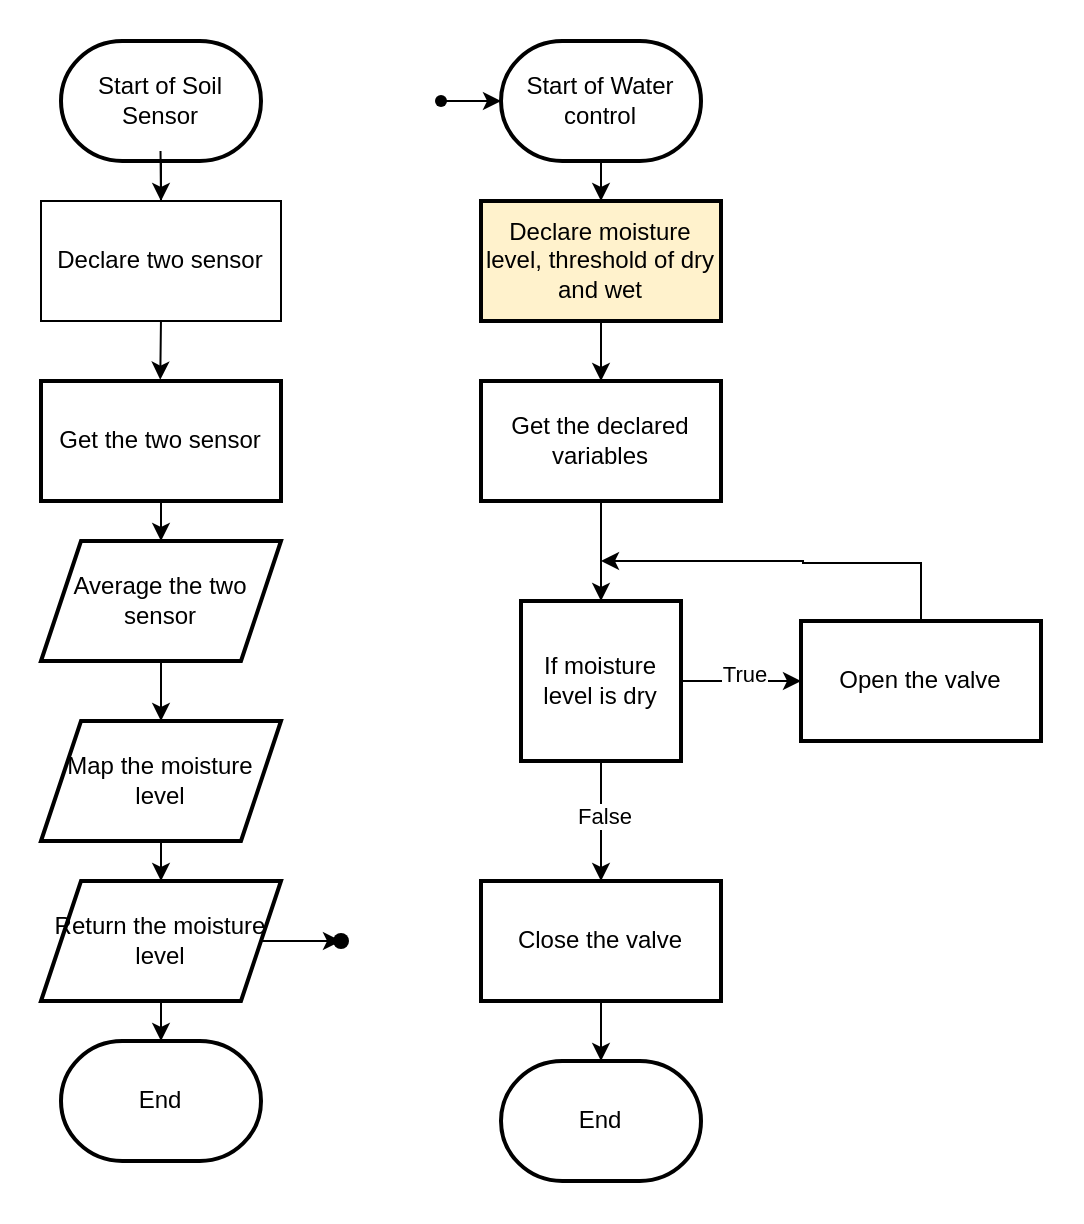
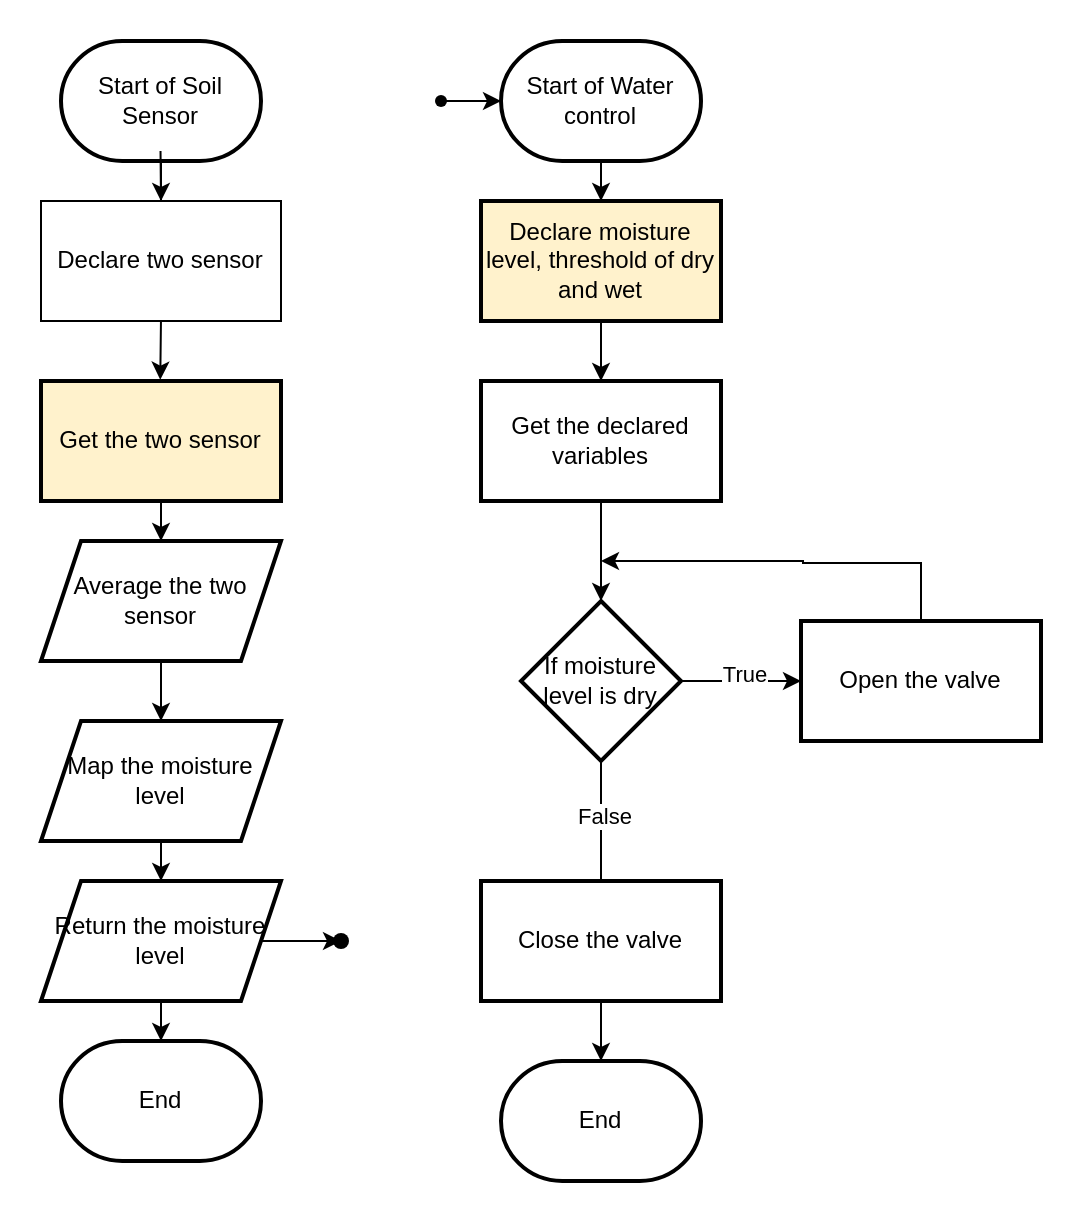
(161, 441) -> (161, 441)
(601, 681) -> (601, 681)
(601, 866) -> (601, 871)
